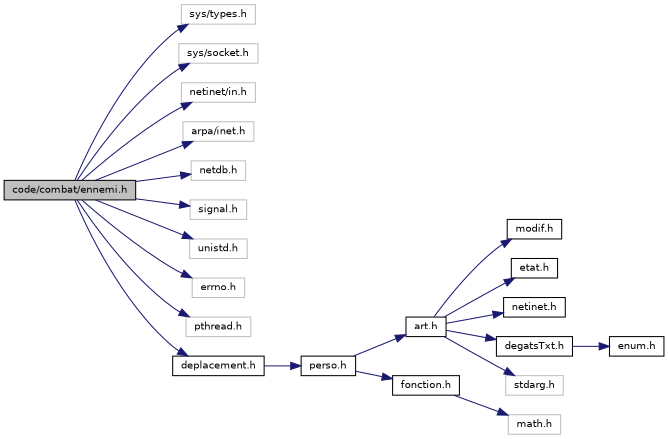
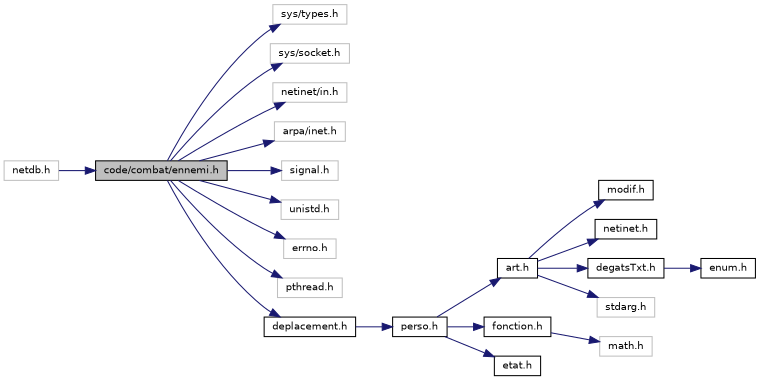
(158, 178) -> (72, 171)
(475, 300) -> (465, 345)
